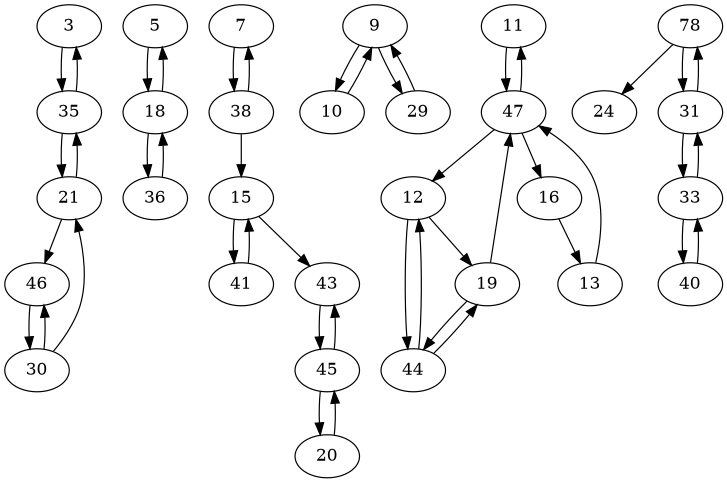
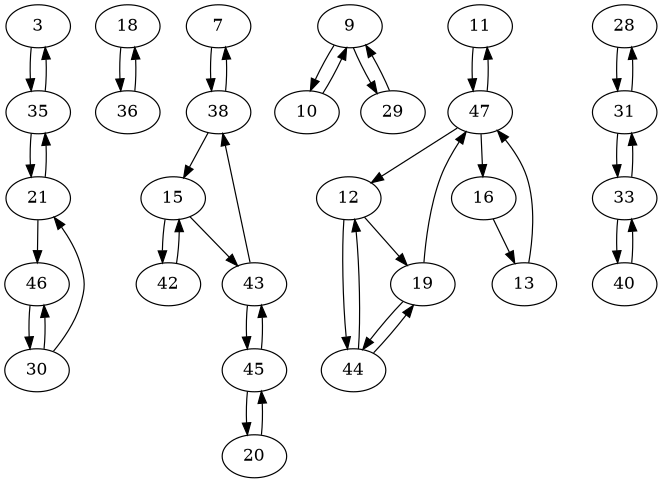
(155, 26) -> none
(690, 26) -> (625, 26)
(604, 112) -> none
none -> (238, 204)
(241, 284) -> (168, 284)
